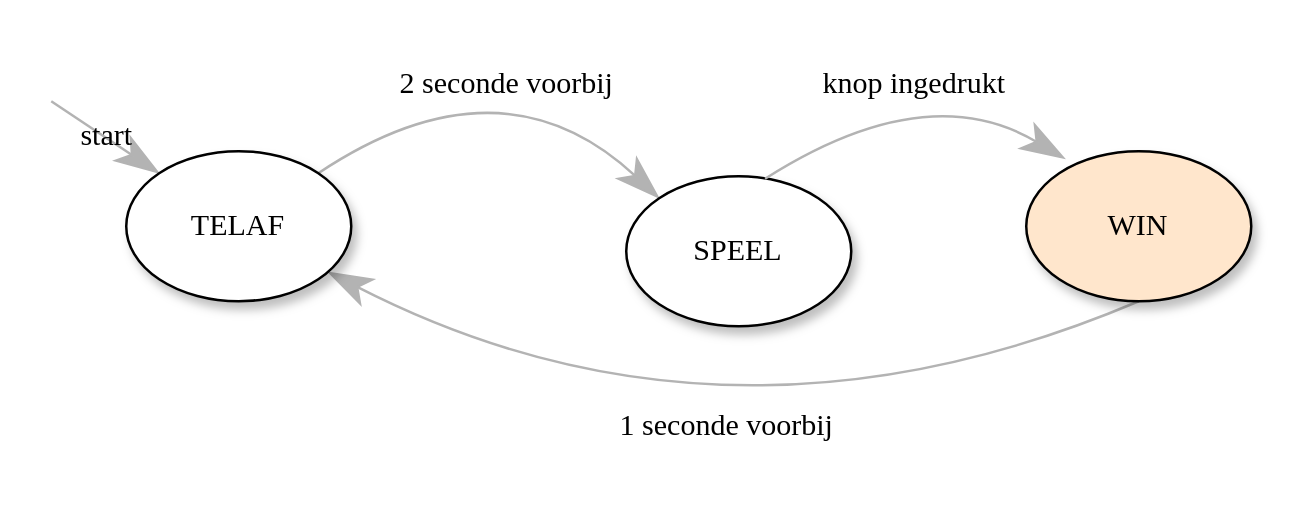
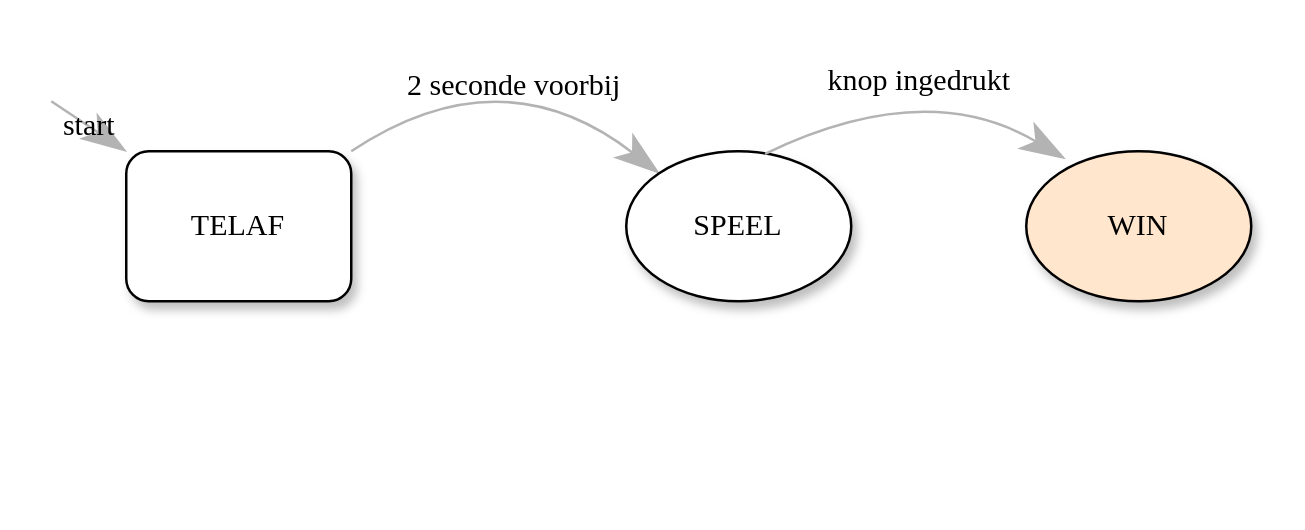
(239, 226) -> (239, 226)
(739, 251) -> (739, 226)
(746, 385) -> none
